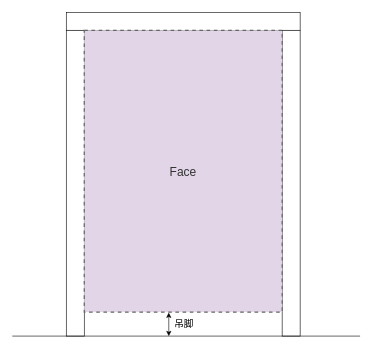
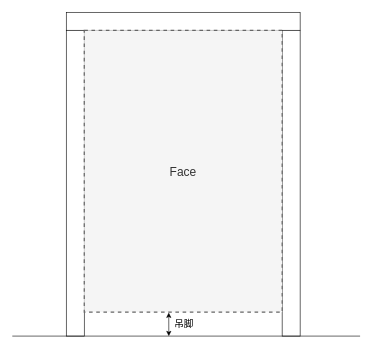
(183, 171) -> (183, 171)
